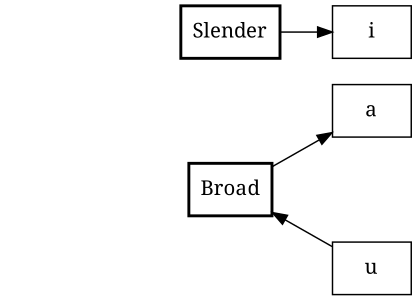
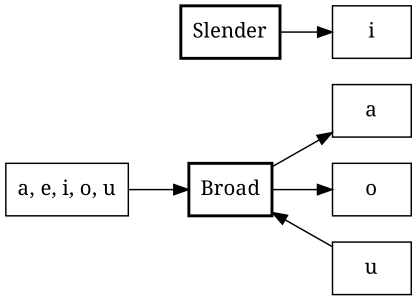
none -> (67, 190)
none -> (372, 190)
